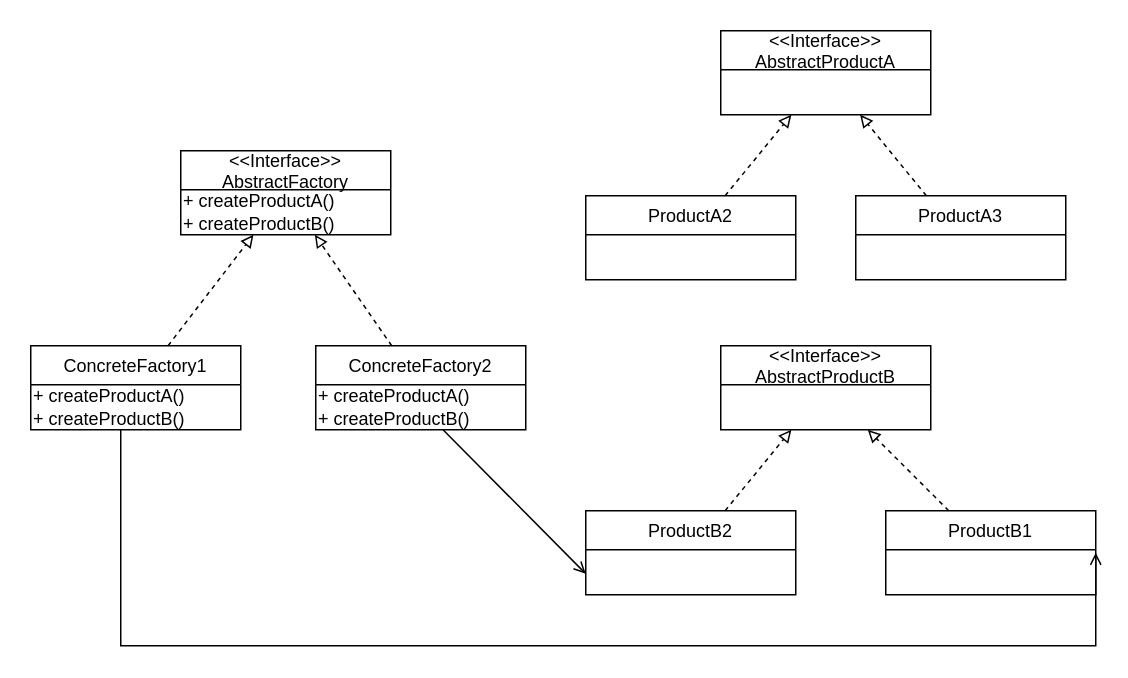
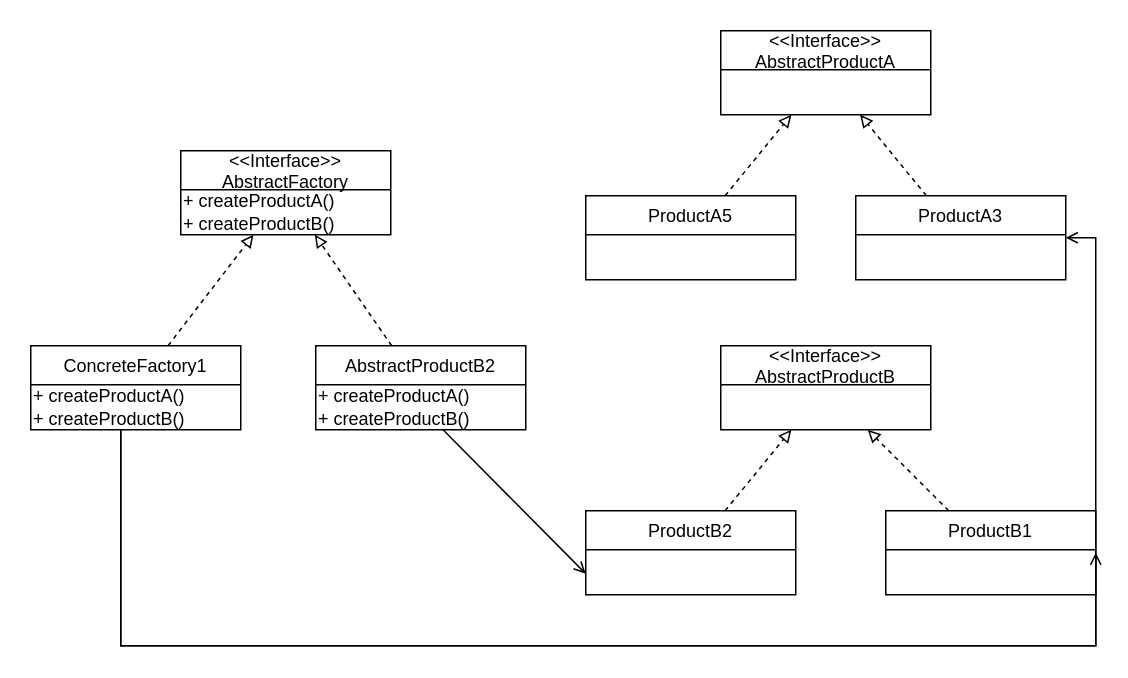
(690, 216) -> (690, 216)
none -> (1096, 361)
(420, 366) -> (420, 366)
